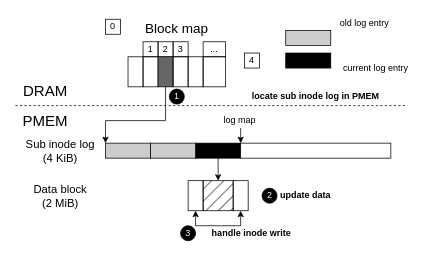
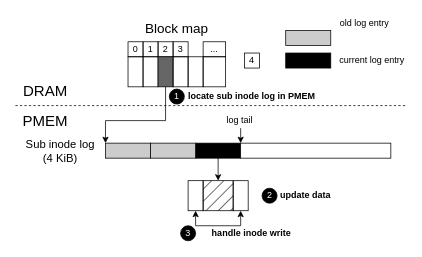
(113, 27) -> (135, 49)
(375, 68) -> (372, 60)
(315, 96) -> (252, 96)
(240, 120) -> (240, 120)
(60, 195) -> none
